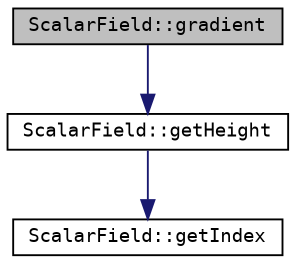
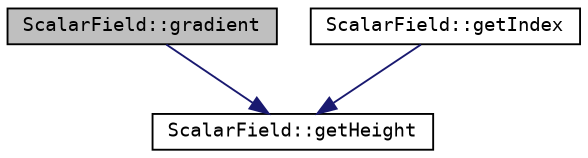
(148, 175) -> (377, 74)
